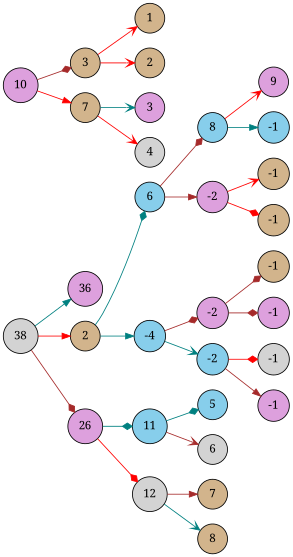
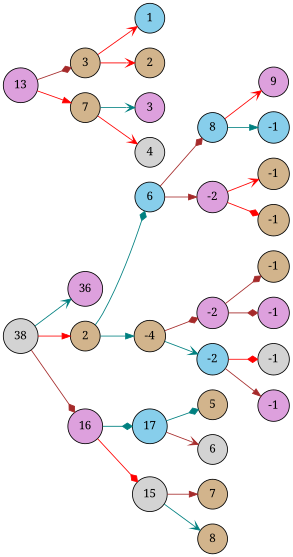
(150, 18) -> (150, 18)
(21, 85) -> (21, 85)
(50, 315) -> (50, 315)
(150, 336) -> (150, 336)
(213, 405) -> (213, 405)
(85, 426) -> (85, 426)
(150, 426) -> (150, 426)
(150, 494) -> (150, 494)
